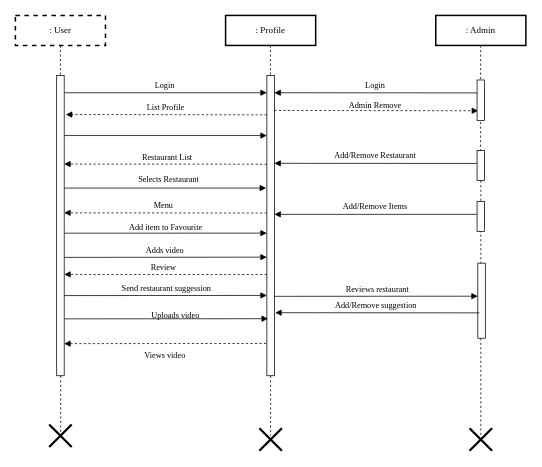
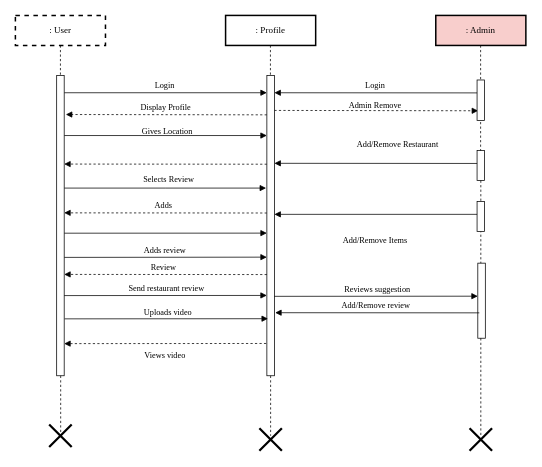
(480, 30) -> (480, 30)
(166, 108) -> (166, 108)
none -> (167, 131)
(375, 156) -> (397, 144)
(167, 157) -> none
(169, 180) -> (169, 180)
(164, 205) -> (164, 205)
(375, 207) -> (375, 240)
(165, 228) -> none
(165, 250) -> (165, 250)
(167, 288) -> (167, 288)
(377, 289) -> (377, 289)
(376, 305) -> (376, 305)
(175, 315) -> (167, 312)
